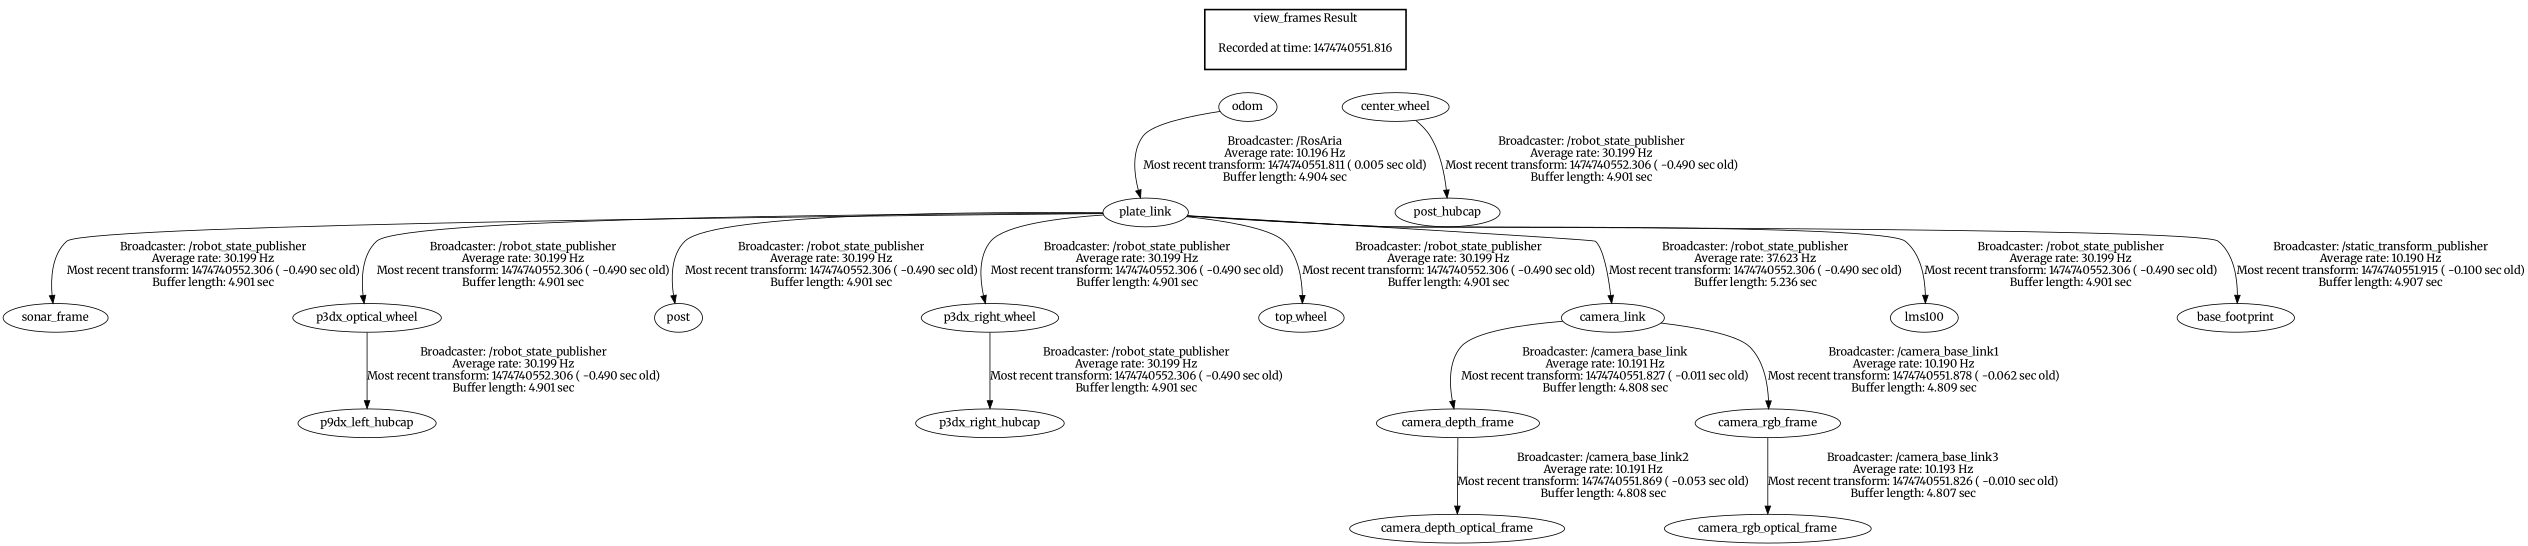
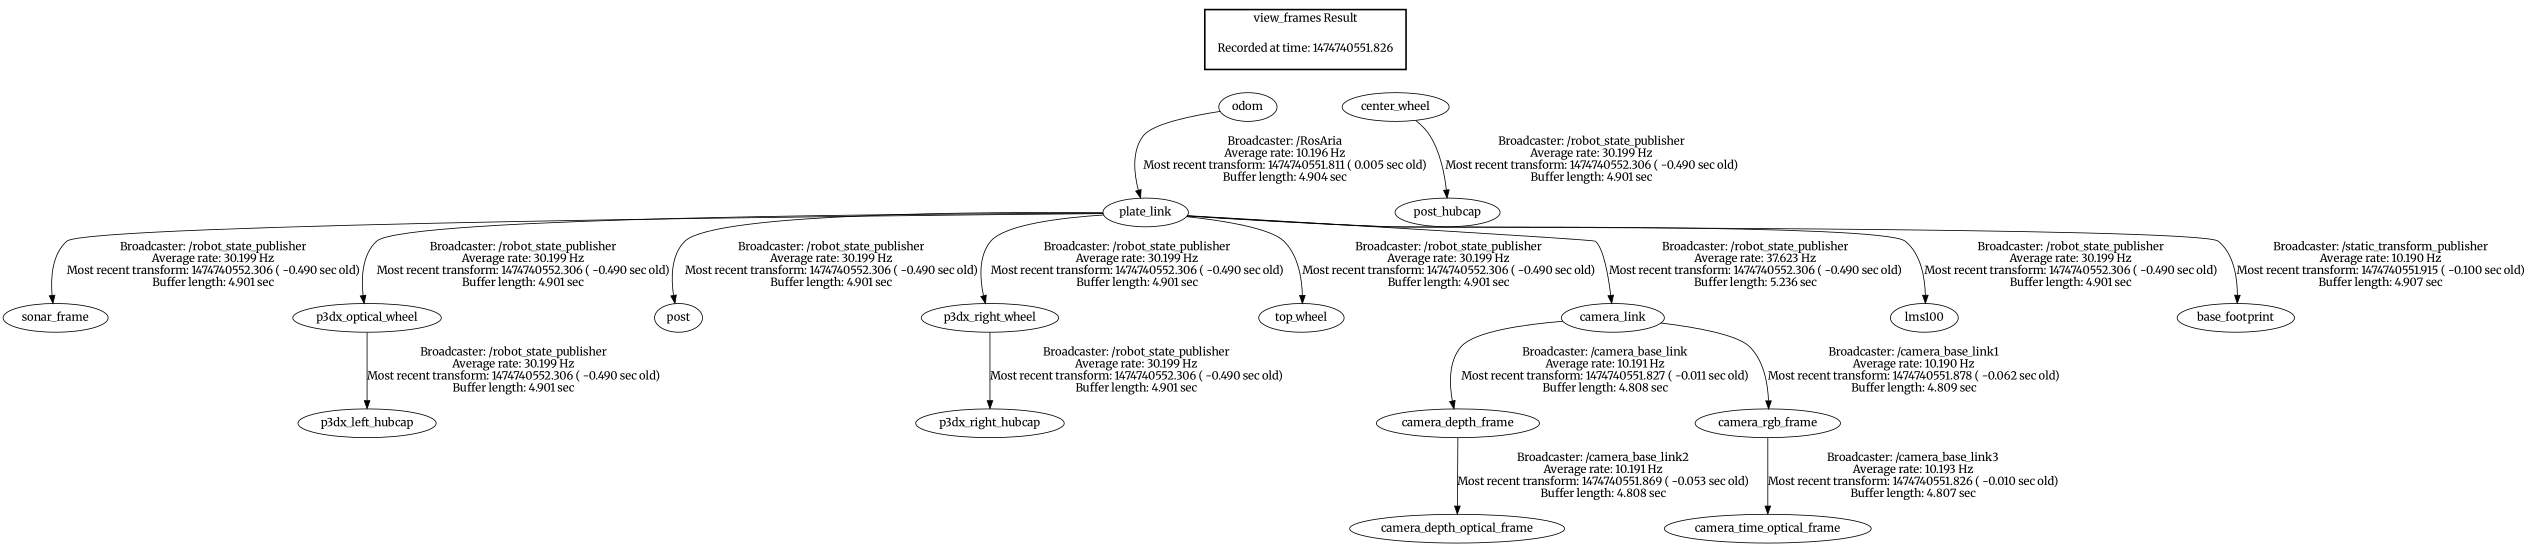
(1305, 49) -> (1305, 49)
(367, 423) -> (367, 423)
(1768, 529) -> (1768, 529)
